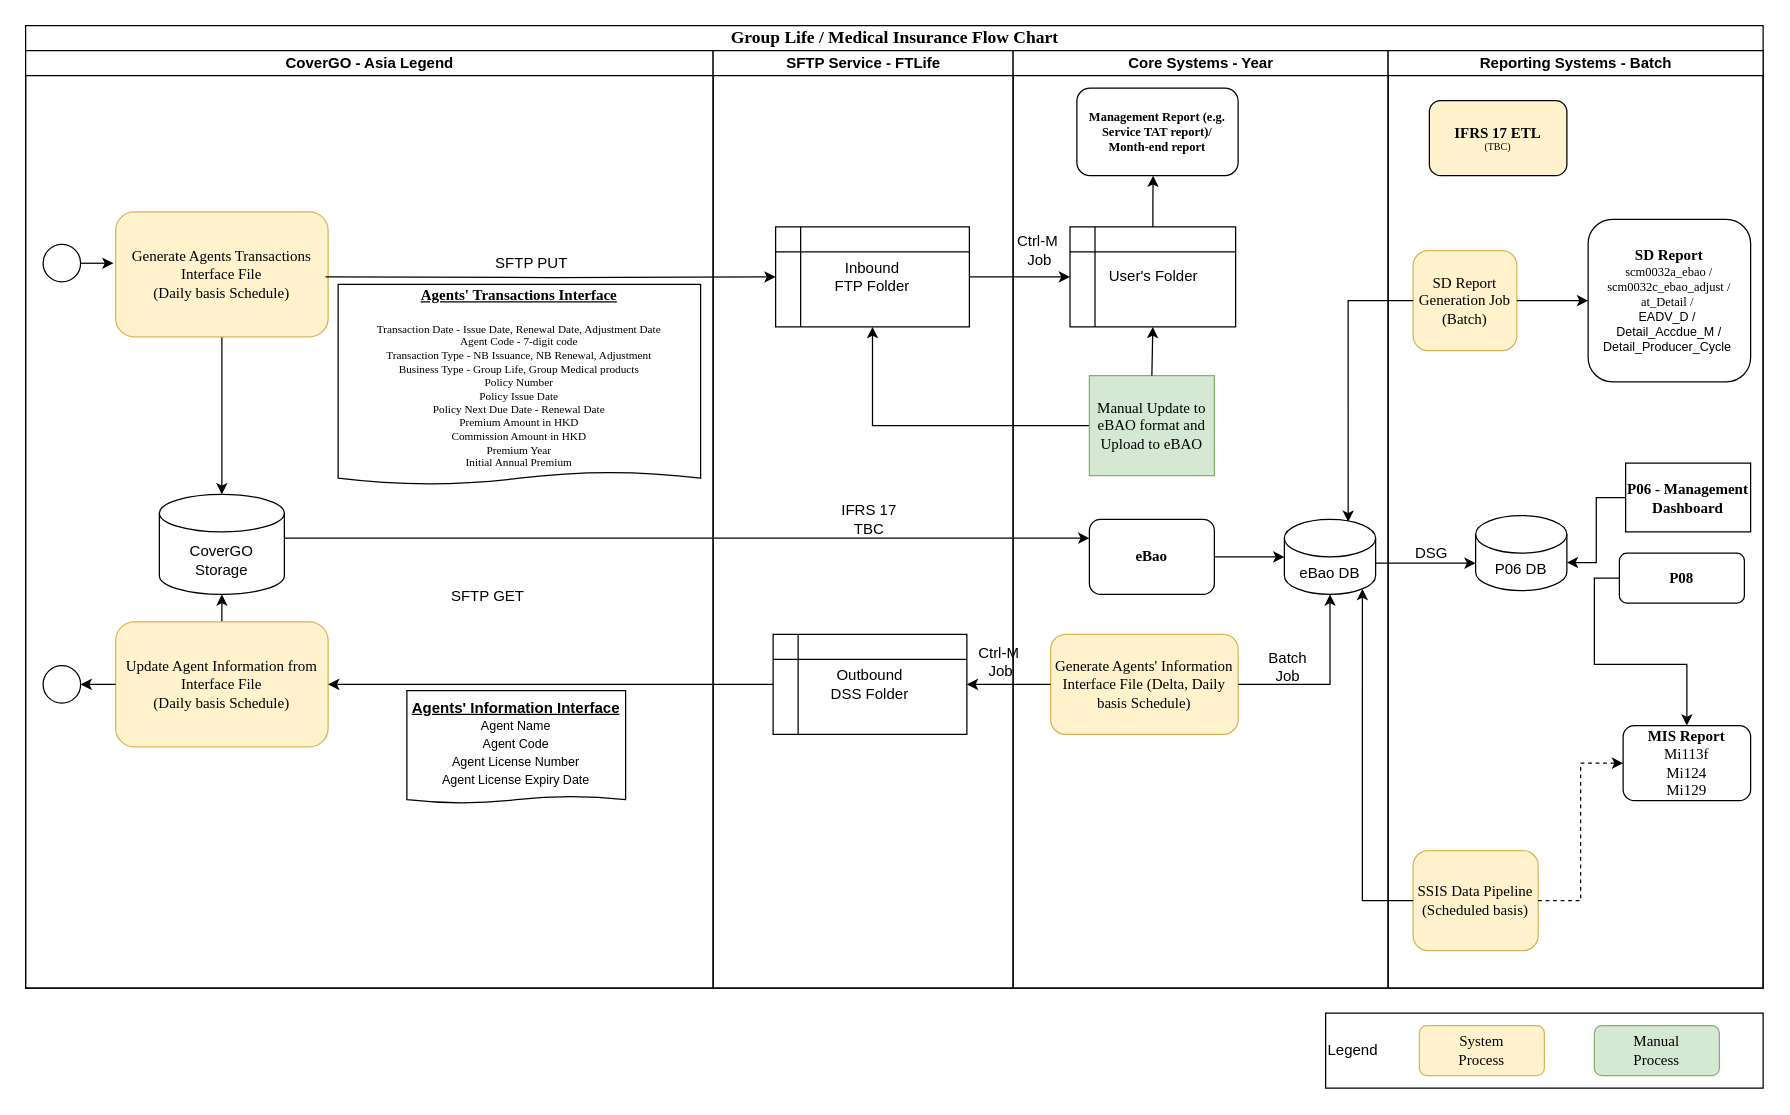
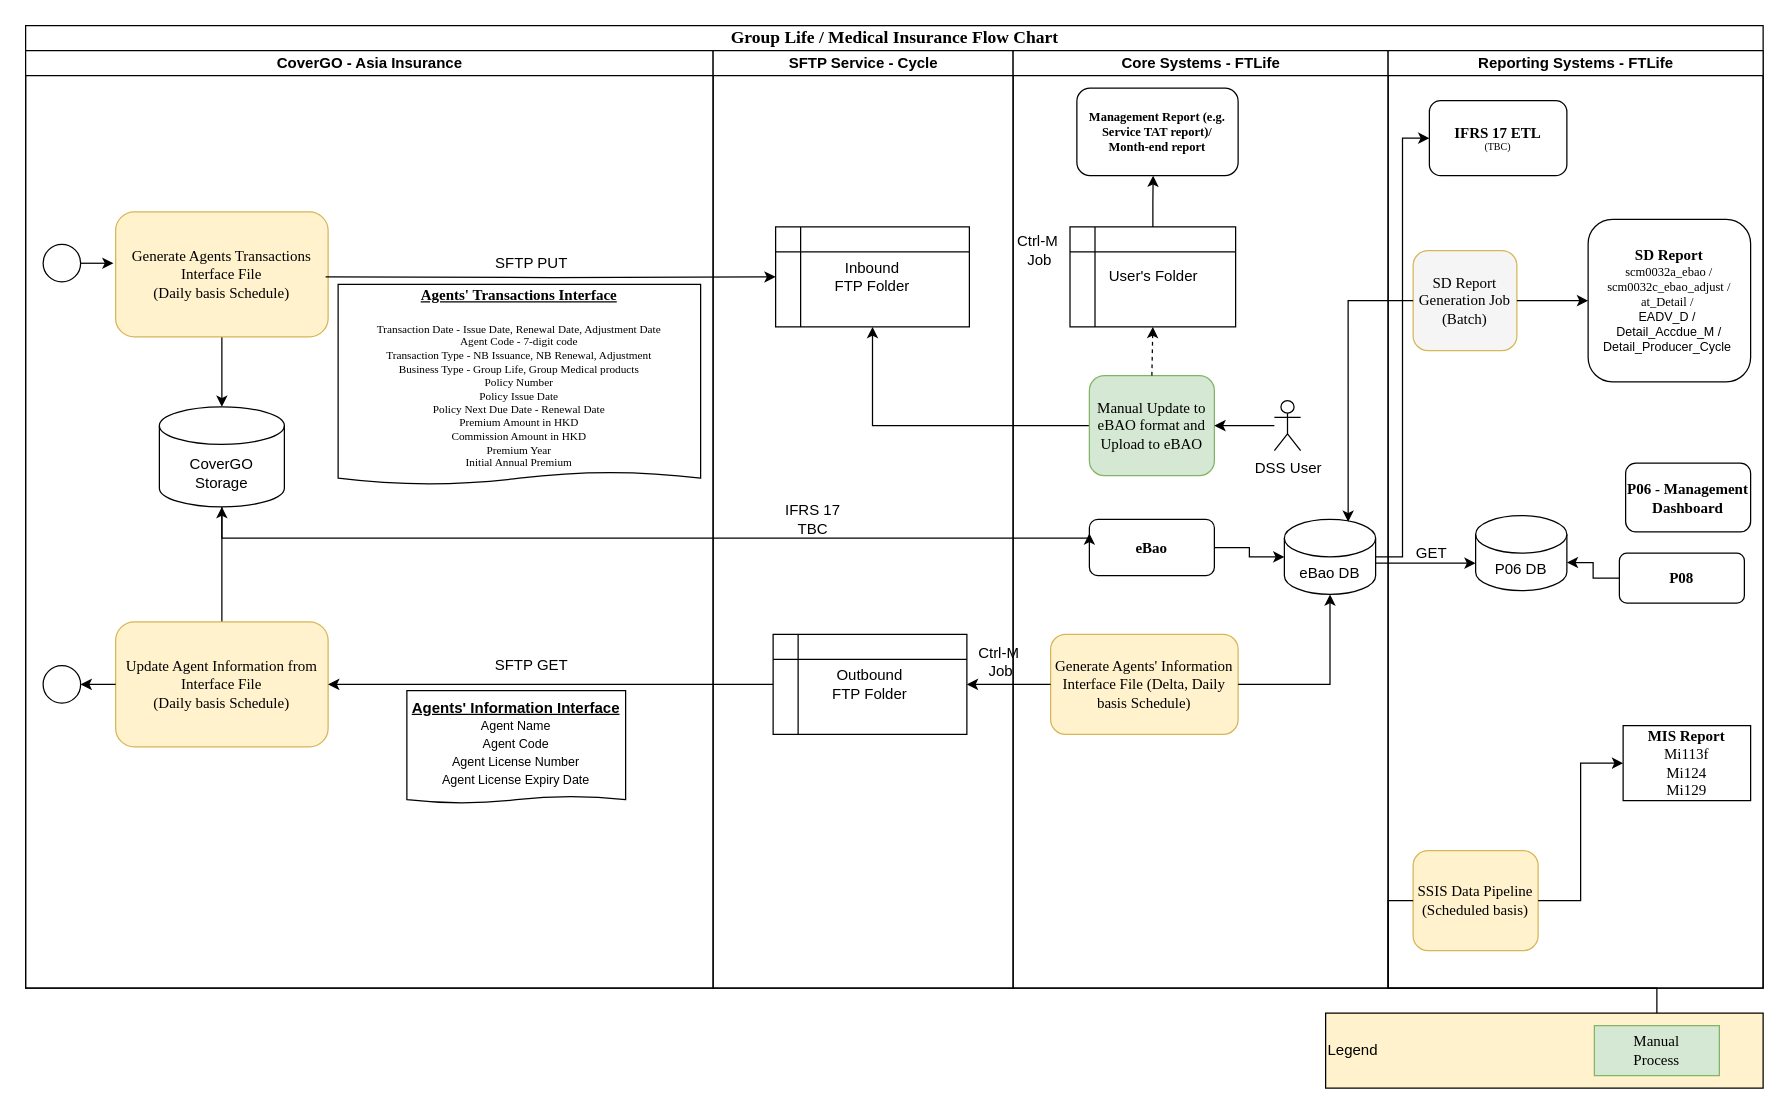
(370, 63) -> (370, 63)
(864, 63) -> (864, 63)
(1201, 63) -> (1201, 63)
(1576, 63) -> (1576, 63)
(1498, 138) -> (1498, 138)
(1016, 277) -> none
(1465, 301) -> (1465, 301)
none -> (1403, 352)
(1152, 354) -> (1152, 354)
(1152, 426) -> (1152, 426)
none -> (1248, 426)
none -> (1288, 426)
(1688, 498) -> (1688, 498)
(1596, 516) -> none
(869, 519) -> (813, 519)
(222, 544) -> (222, 457)
(1432, 553) -> (1432, 553)
(1152, 557) -> (1152, 548)
(488, 597) -> (532, 666)
(1623, 664) -> (1593, 573)
(1288, 667) -> none
(870, 684) -> (870, 684)
(1362, 760) -> (1657, 1001)
(1687, 763) -> (1687, 763)
(1581, 837) -> (1581, 837)
(1353, 1051) -> (1353, 1051)
(1482, 1051) -> none
(1657, 1051) -> (1657, 1051)
